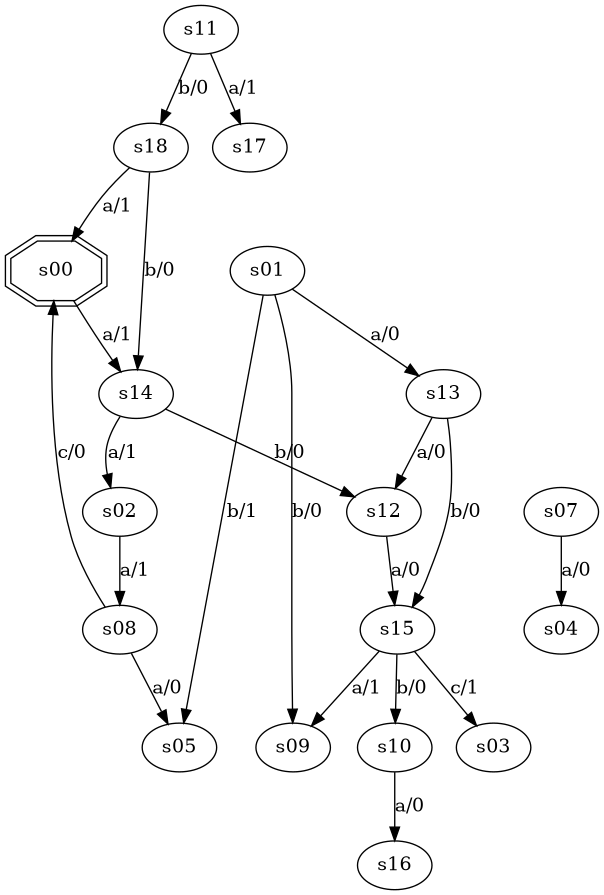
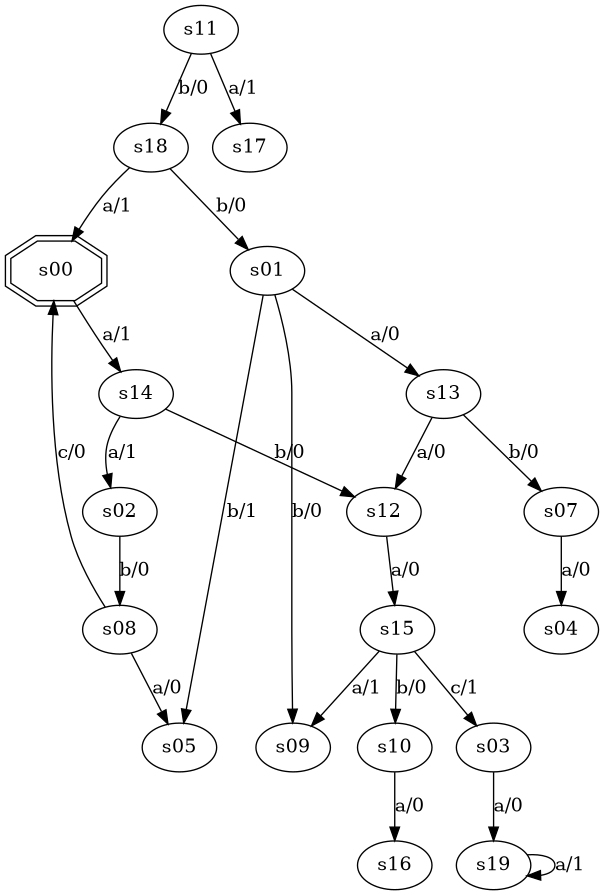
(144, 264) -> (204, 204)
(449, 509) -> (497, 448)
(135, 571) -> (135, 571)
none -> (494, 865)
